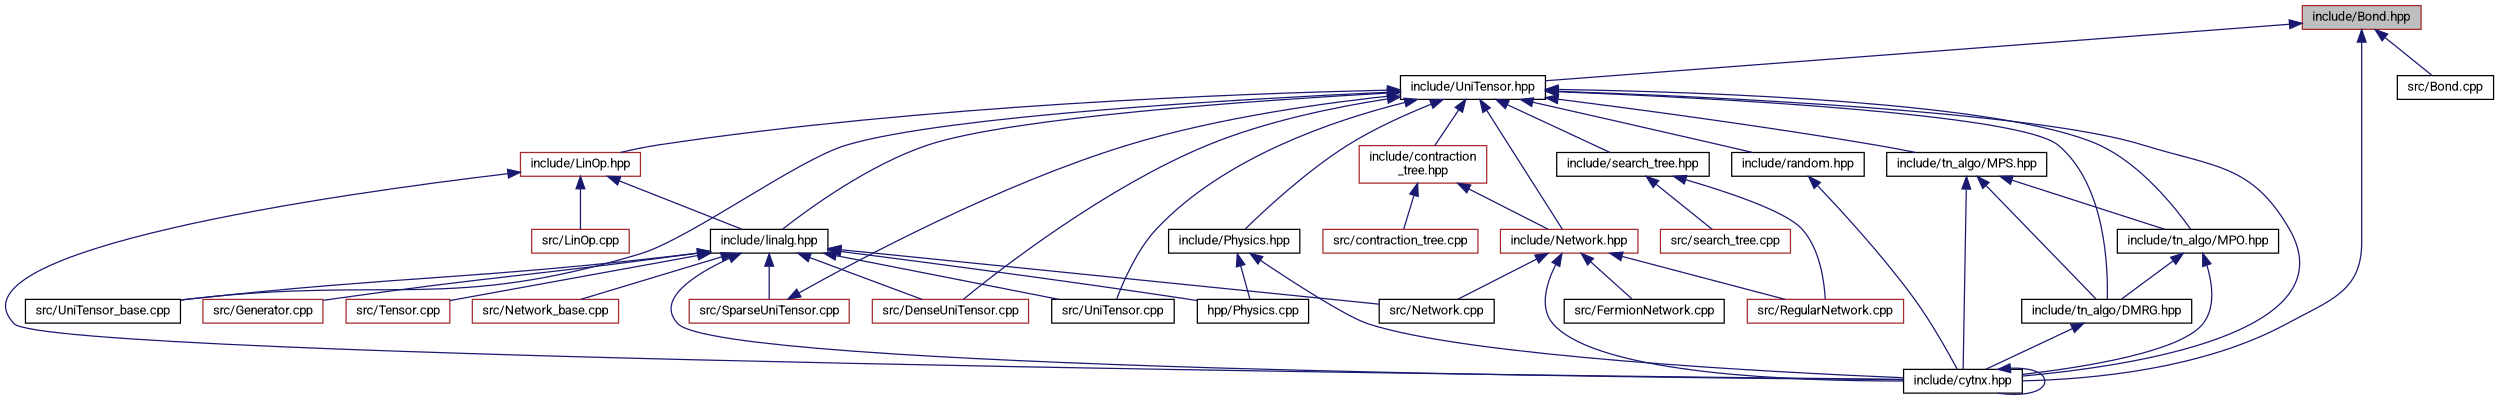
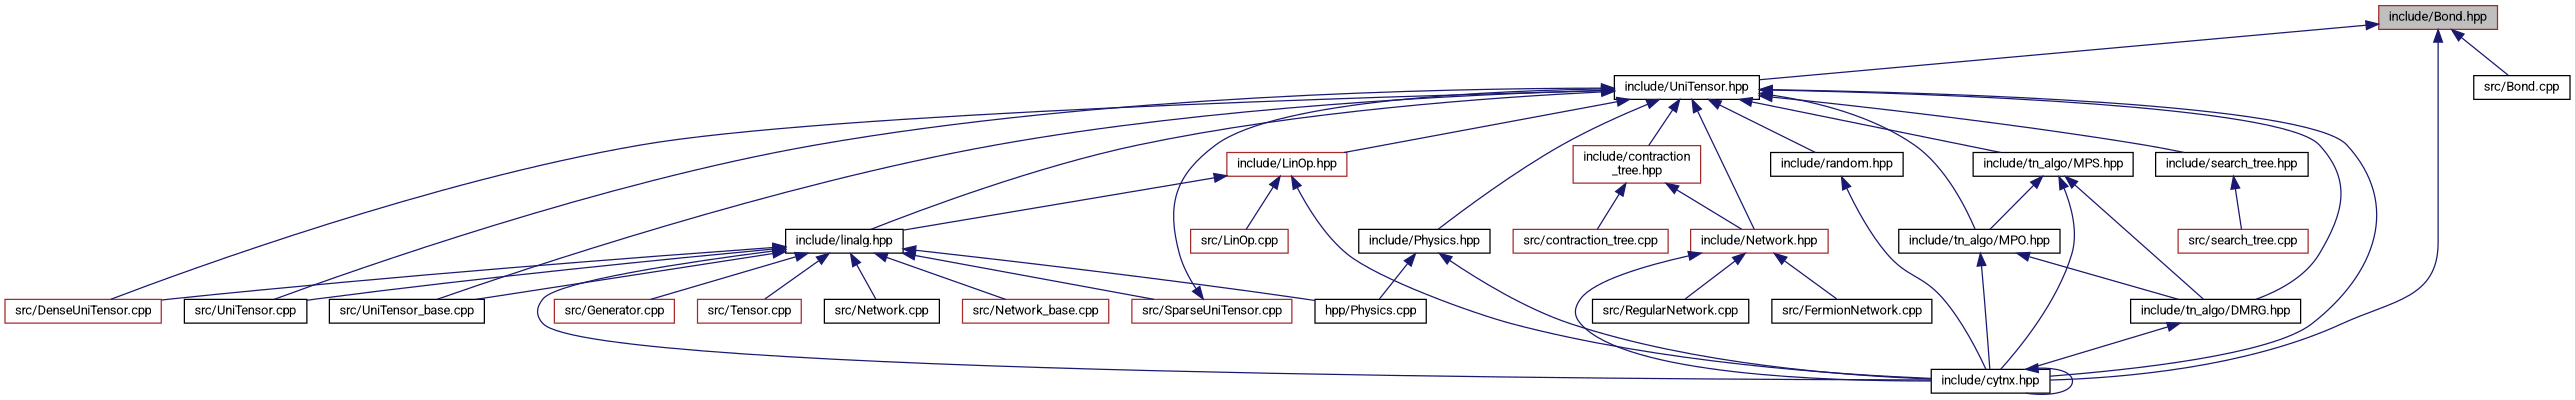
(1781, 214) -> none
(1497, 279) -> none
(1826, 311) -> (1671, 311)
